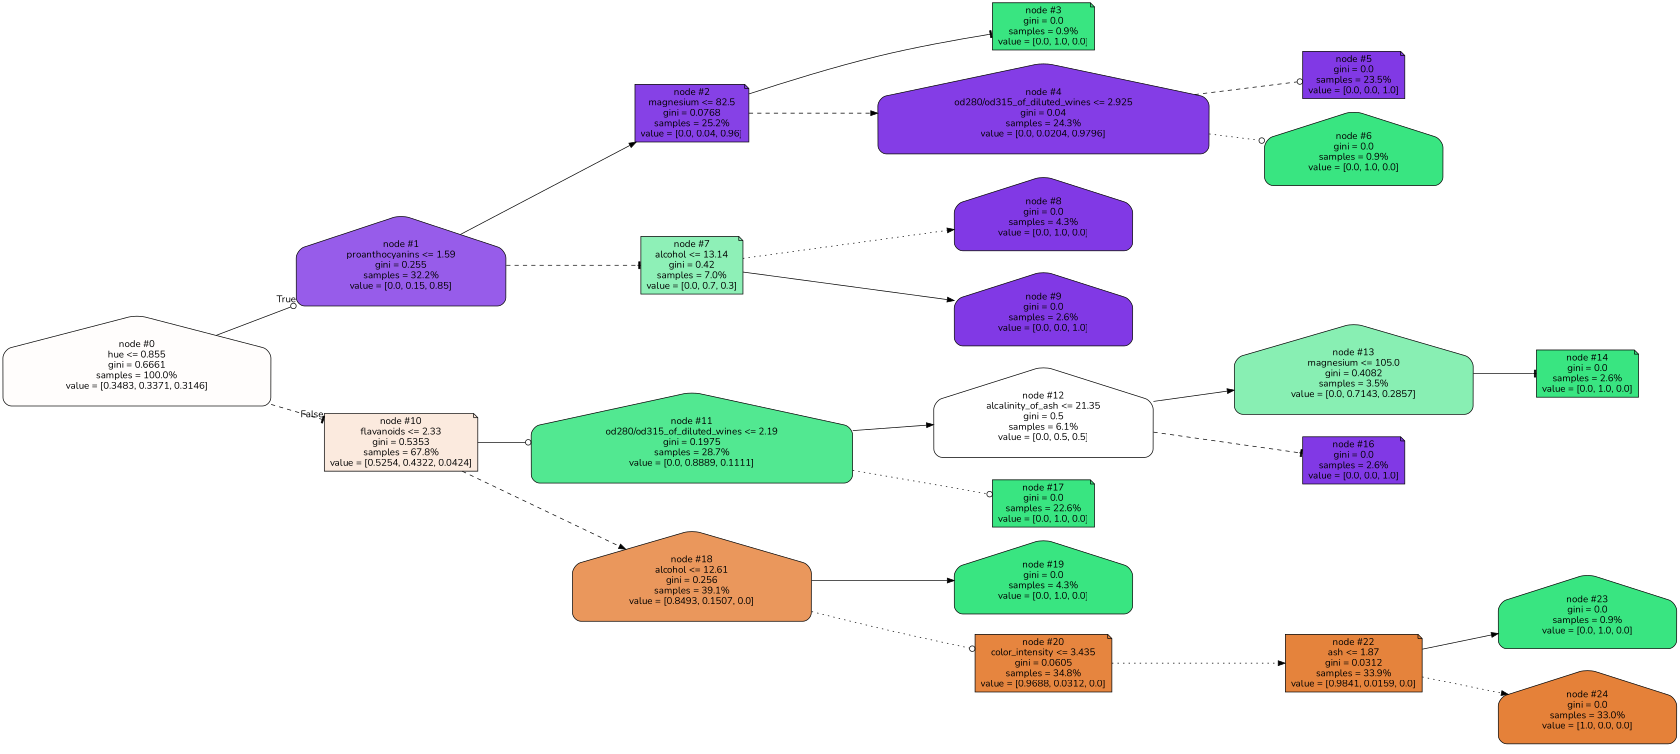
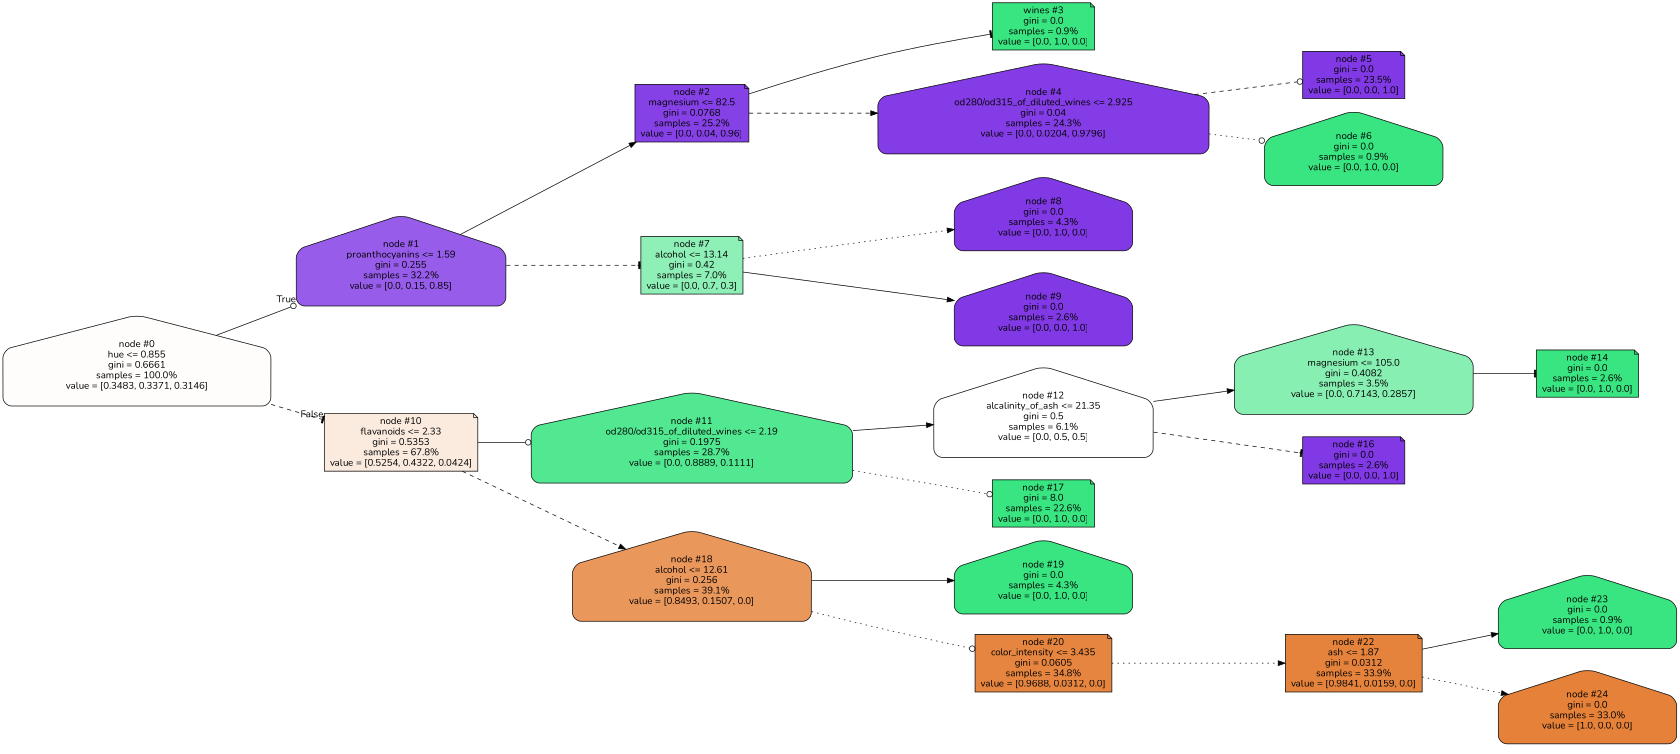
(1043, 26) -> (1043, 26)
(1043, 503) -> (1043, 503)
